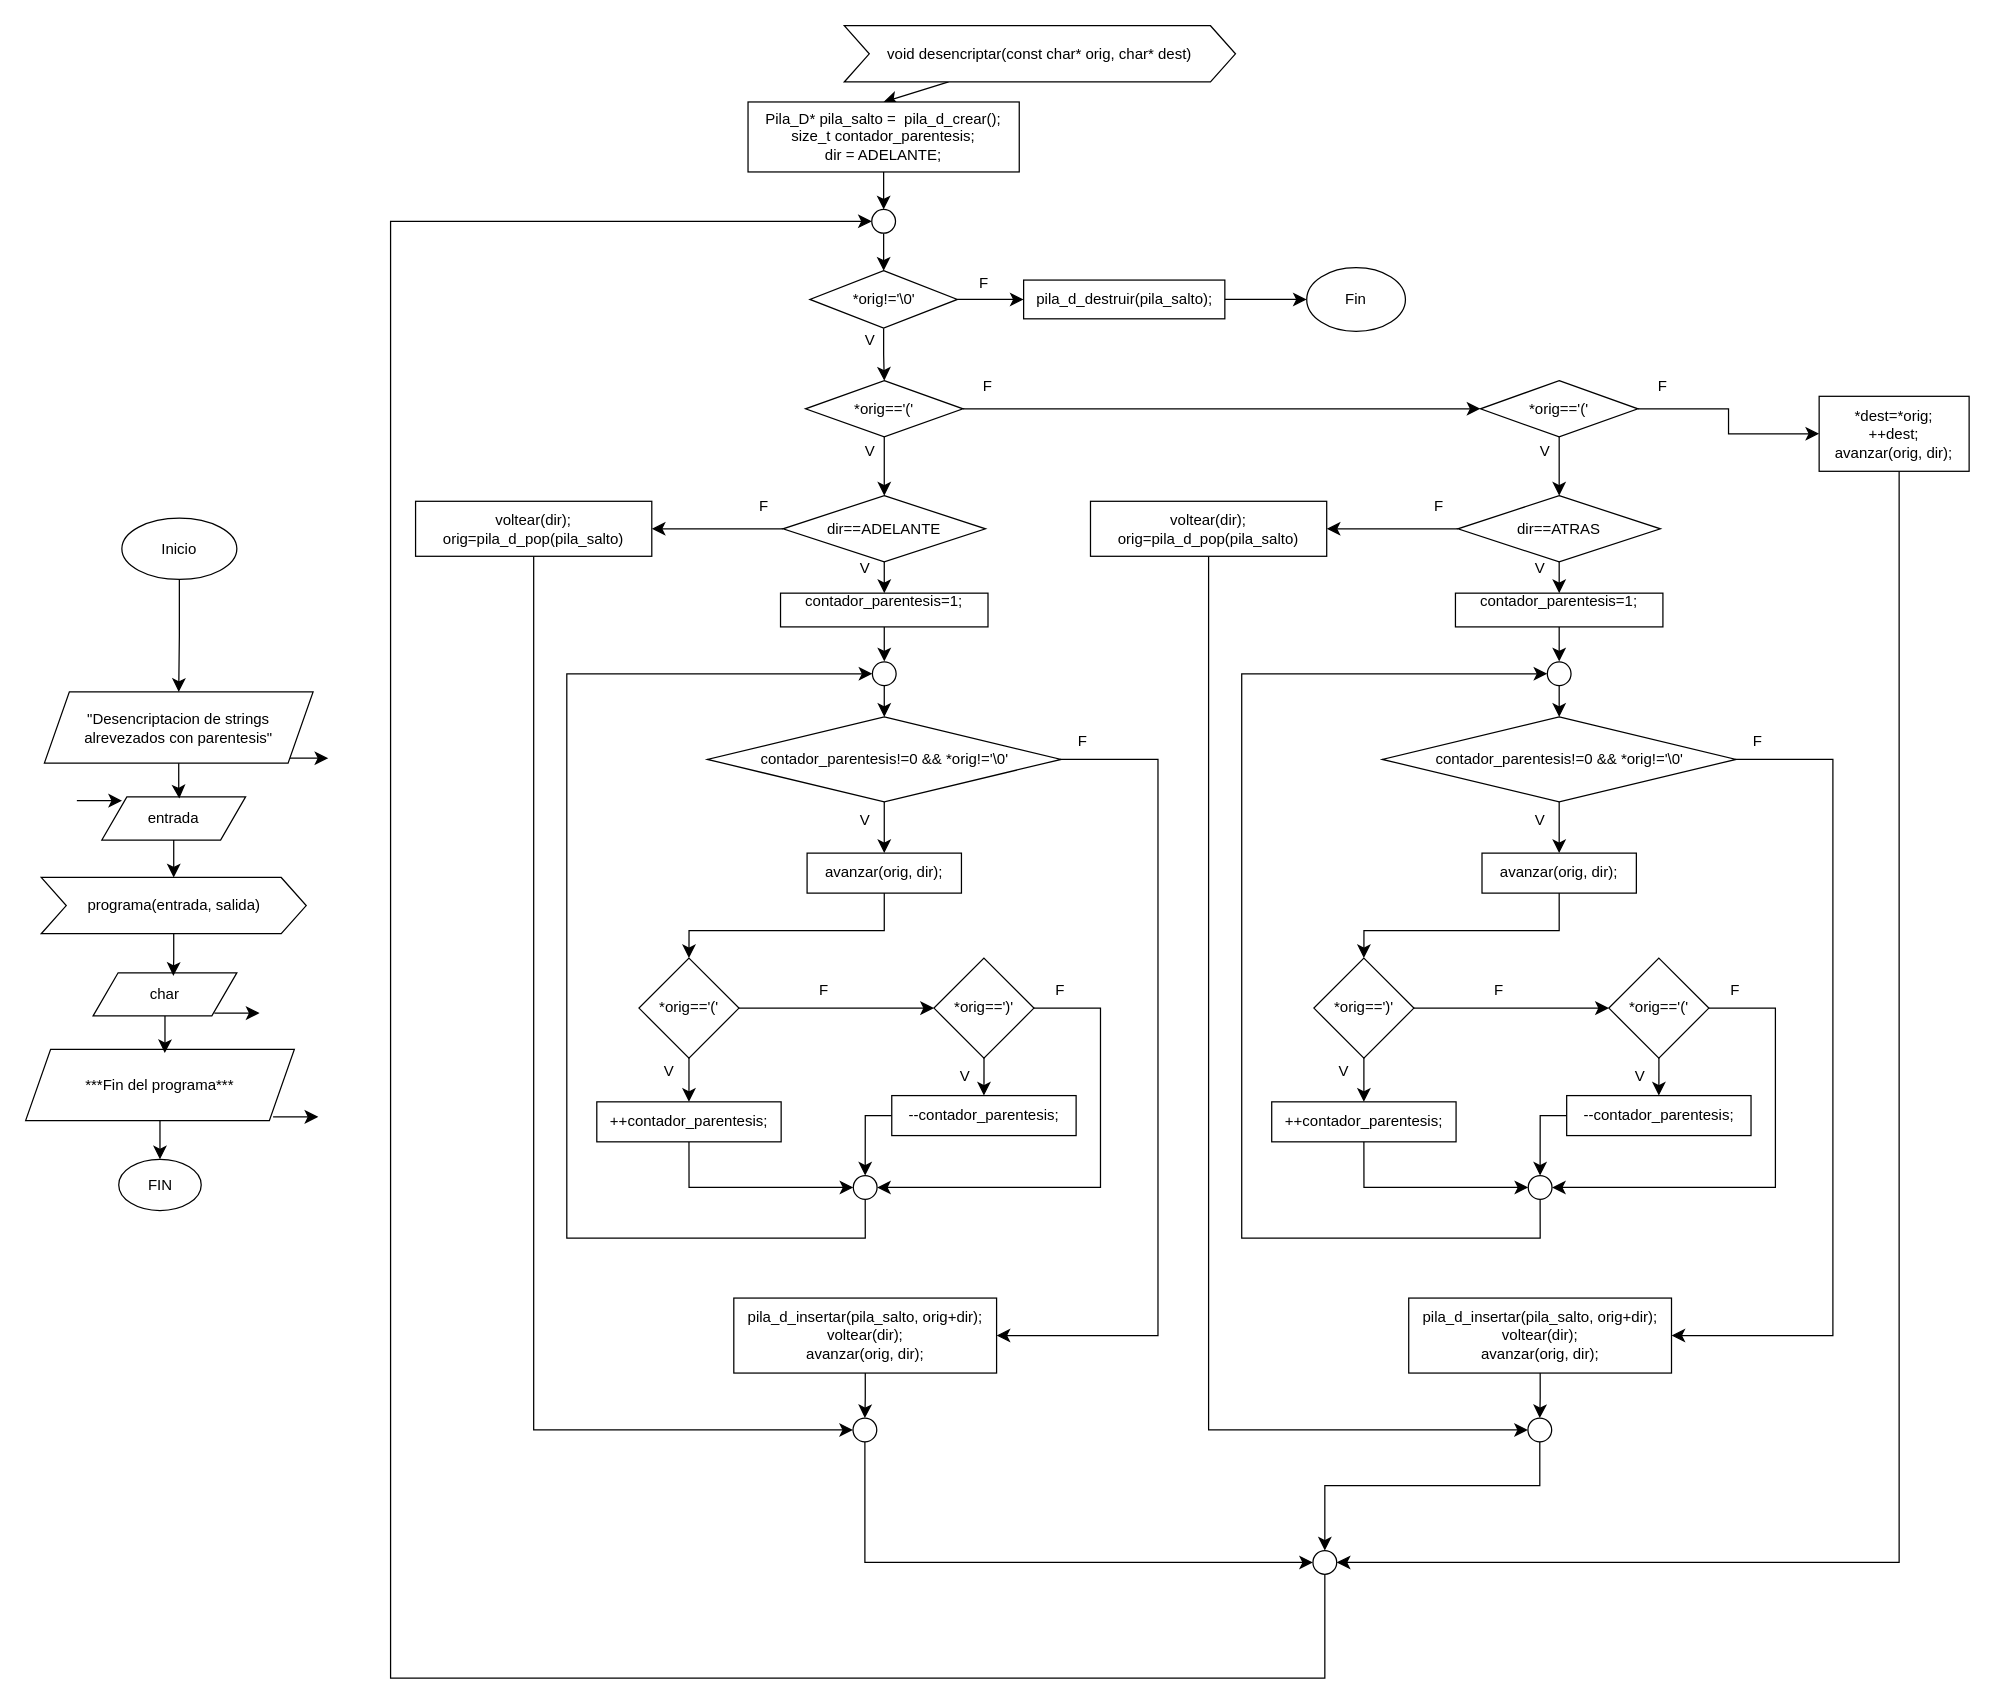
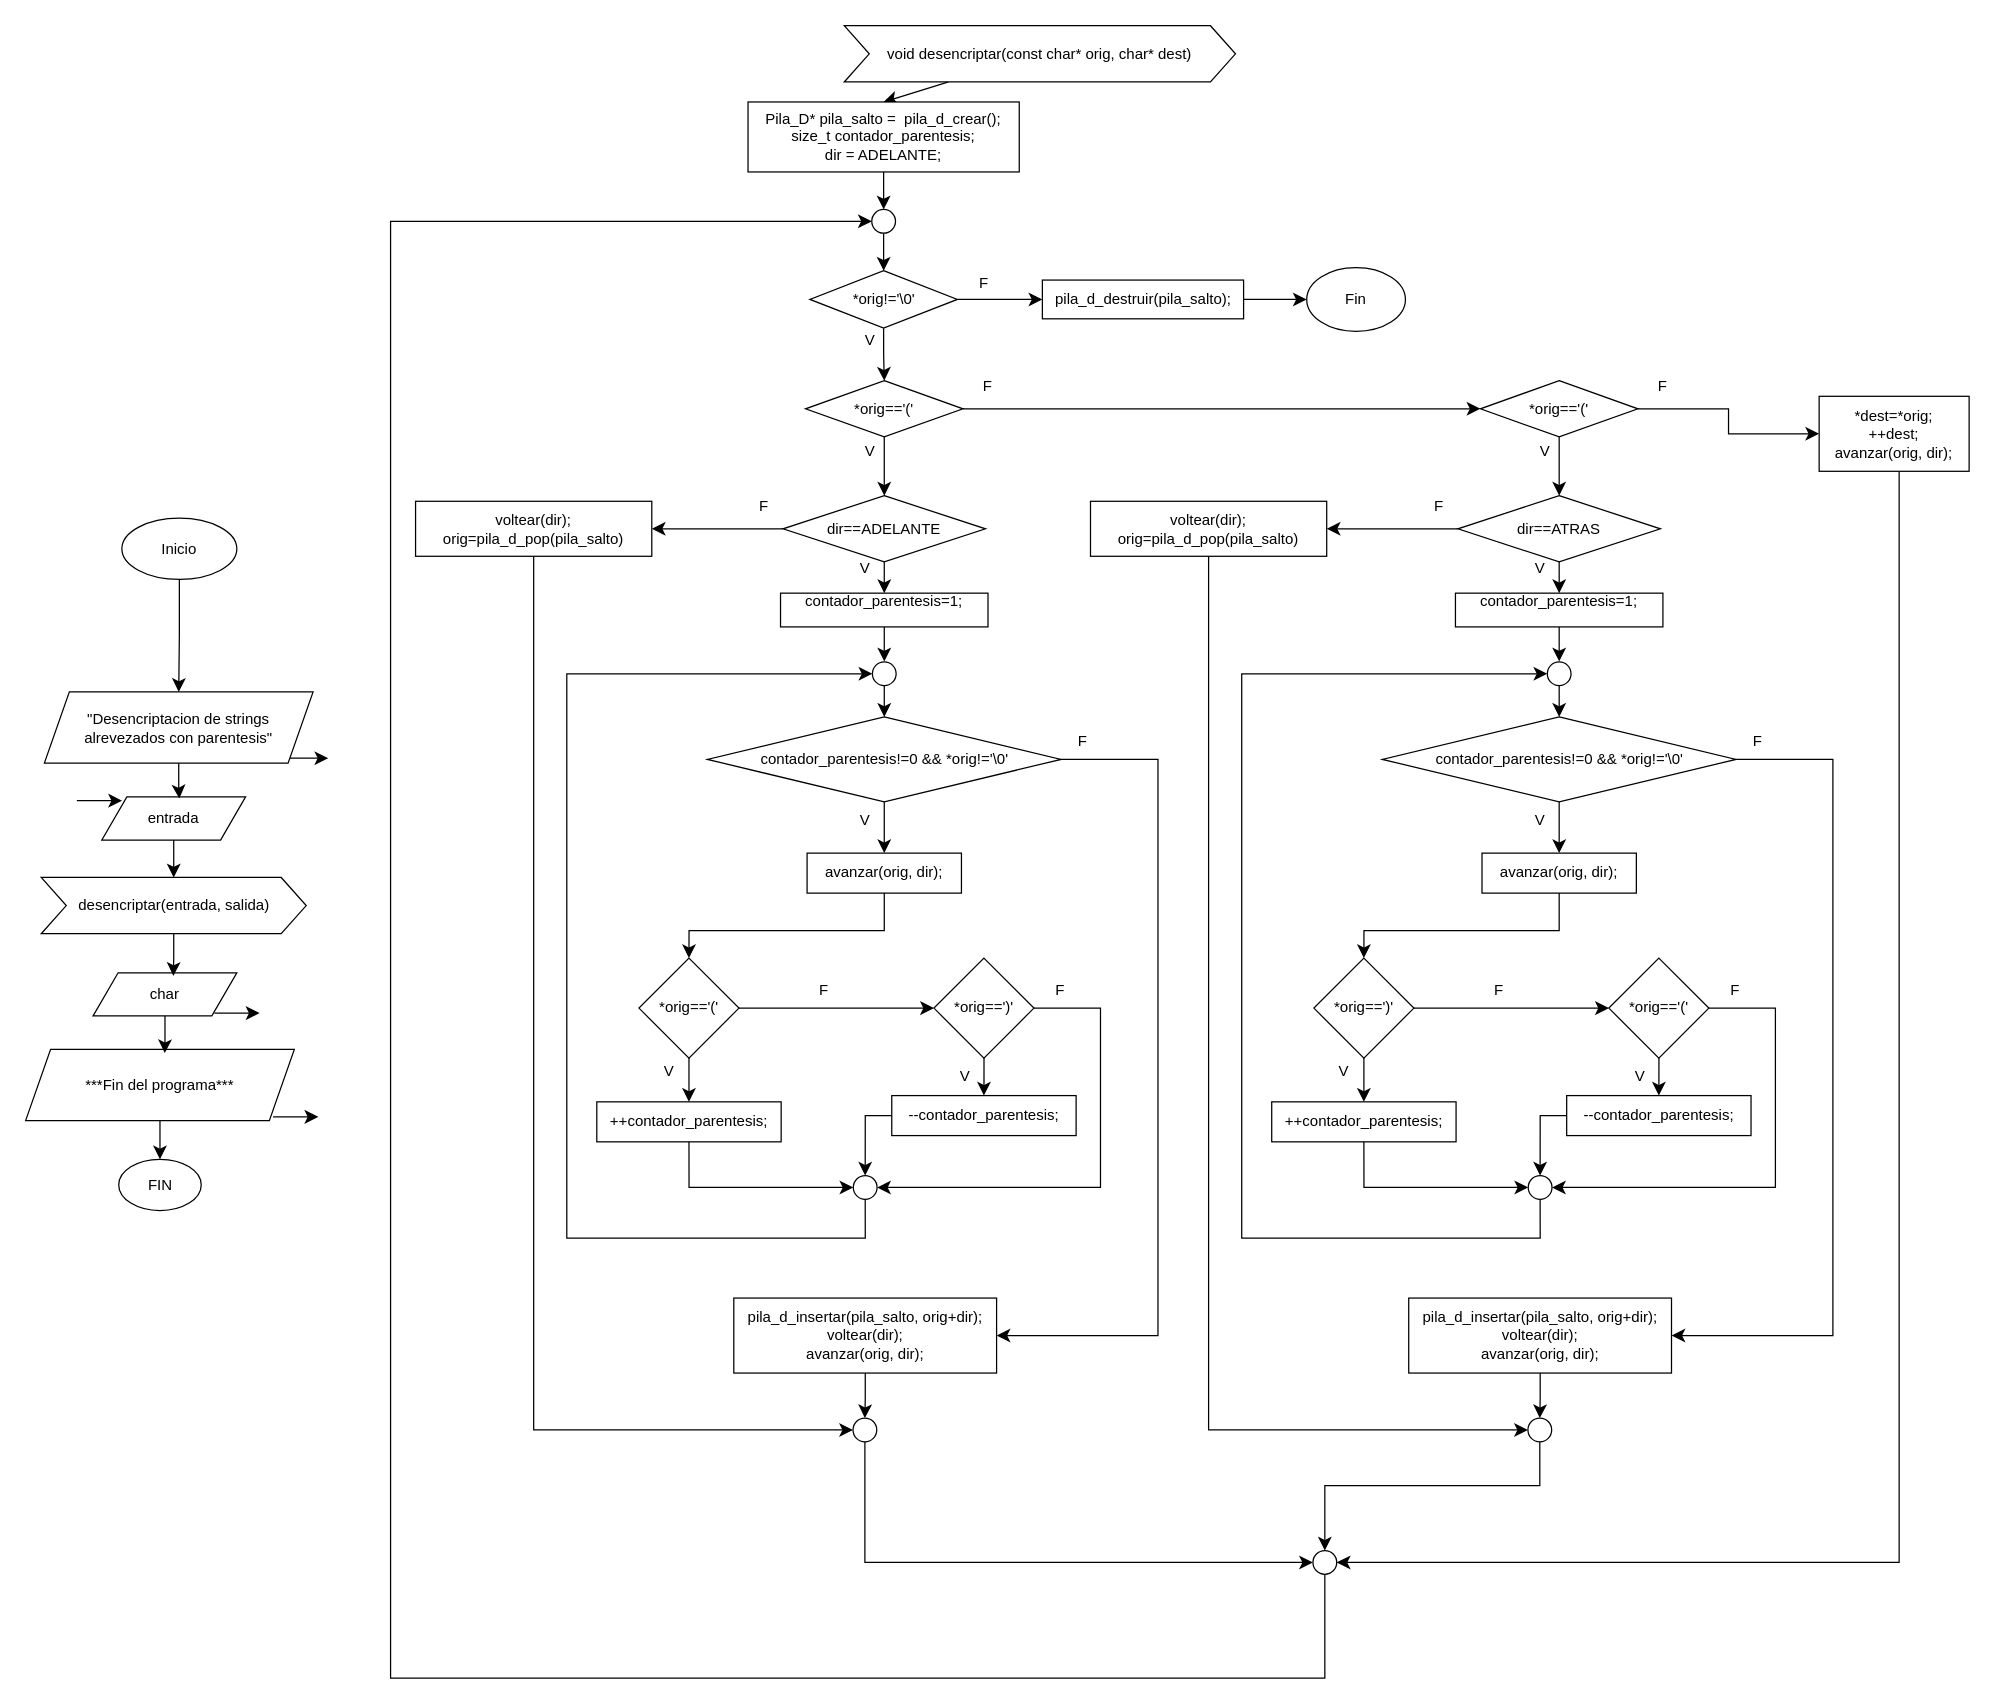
(1124, 299) -> (1143, 299)
(174, 906) -> (174, 906)
